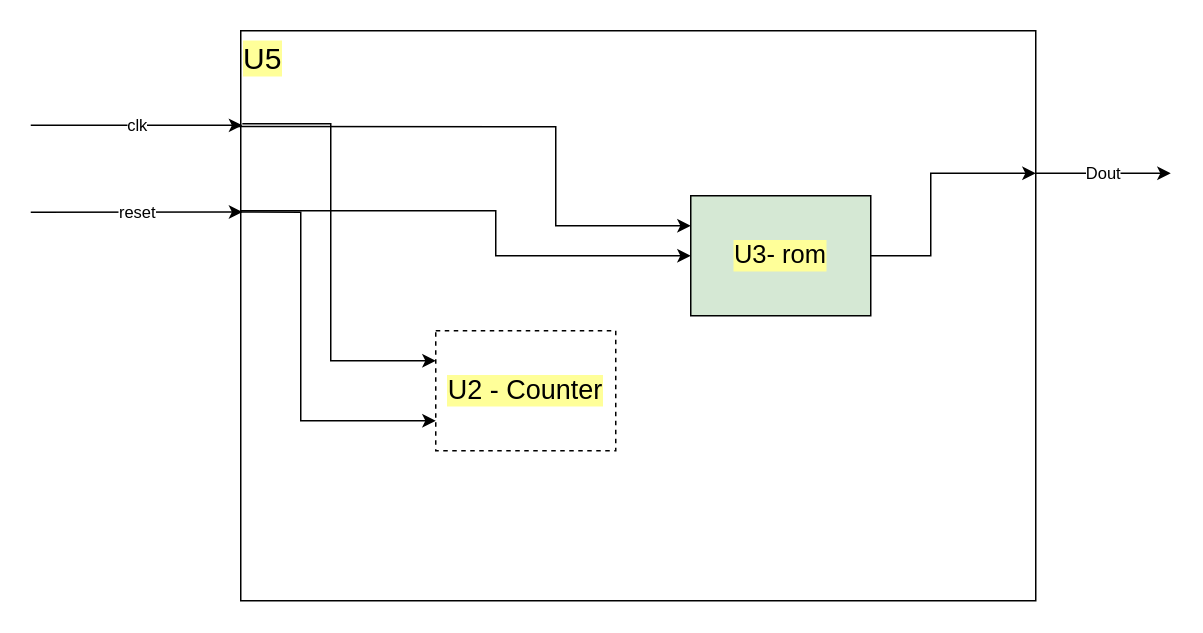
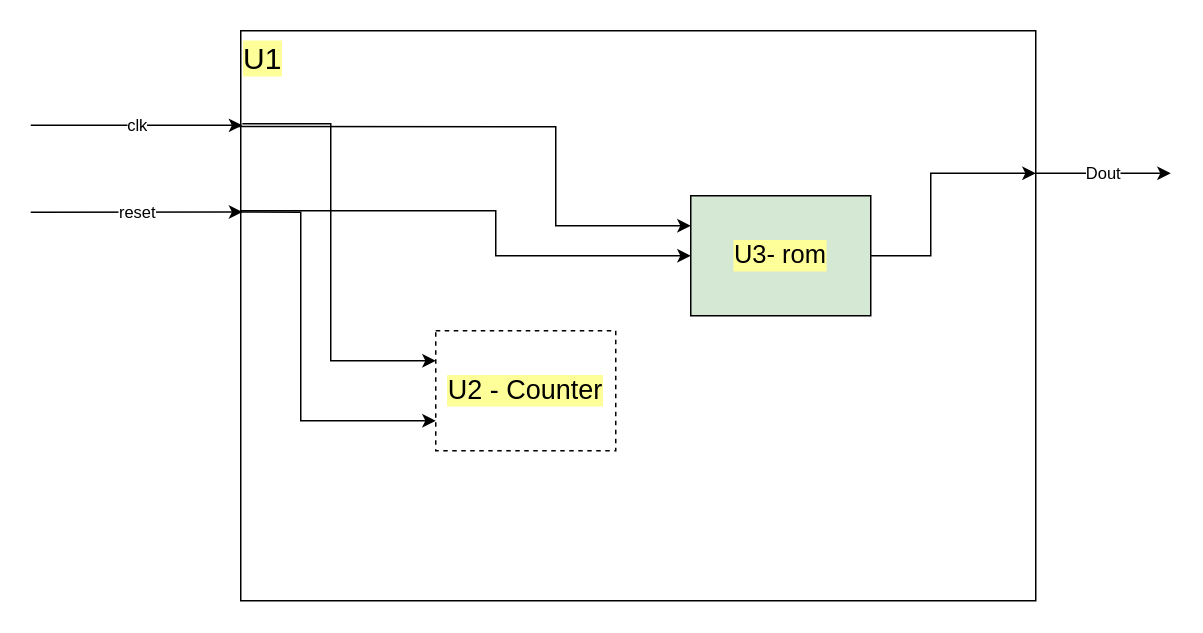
(261, 59) -> (261, 59)
